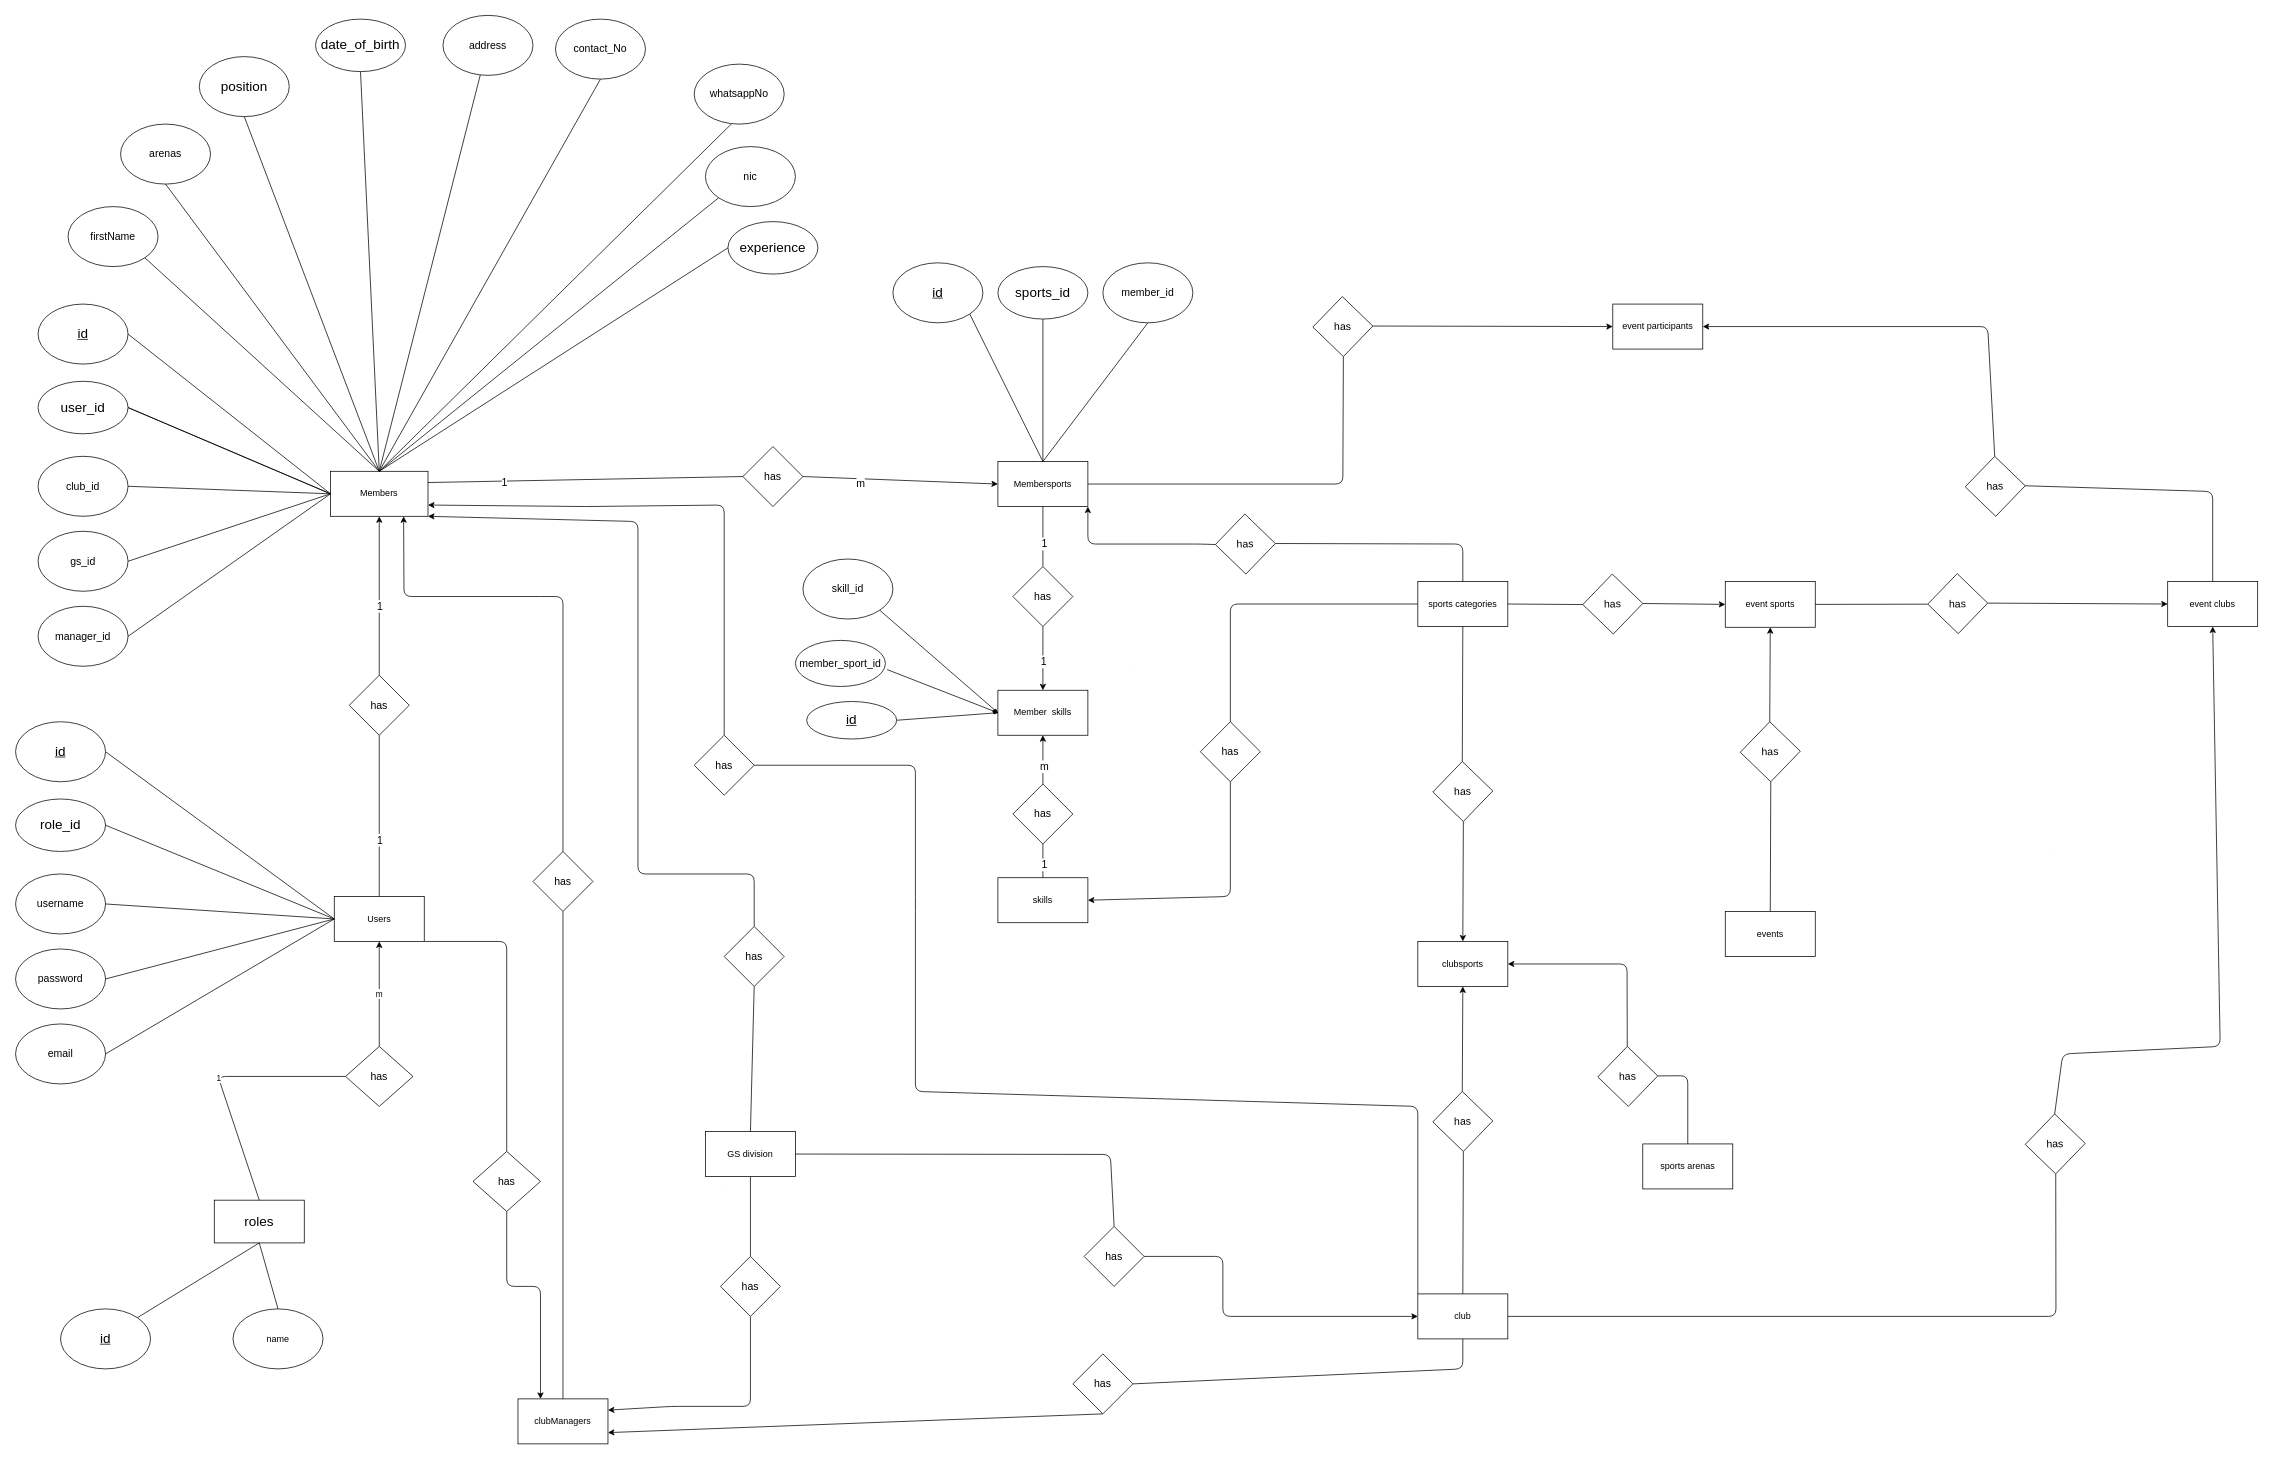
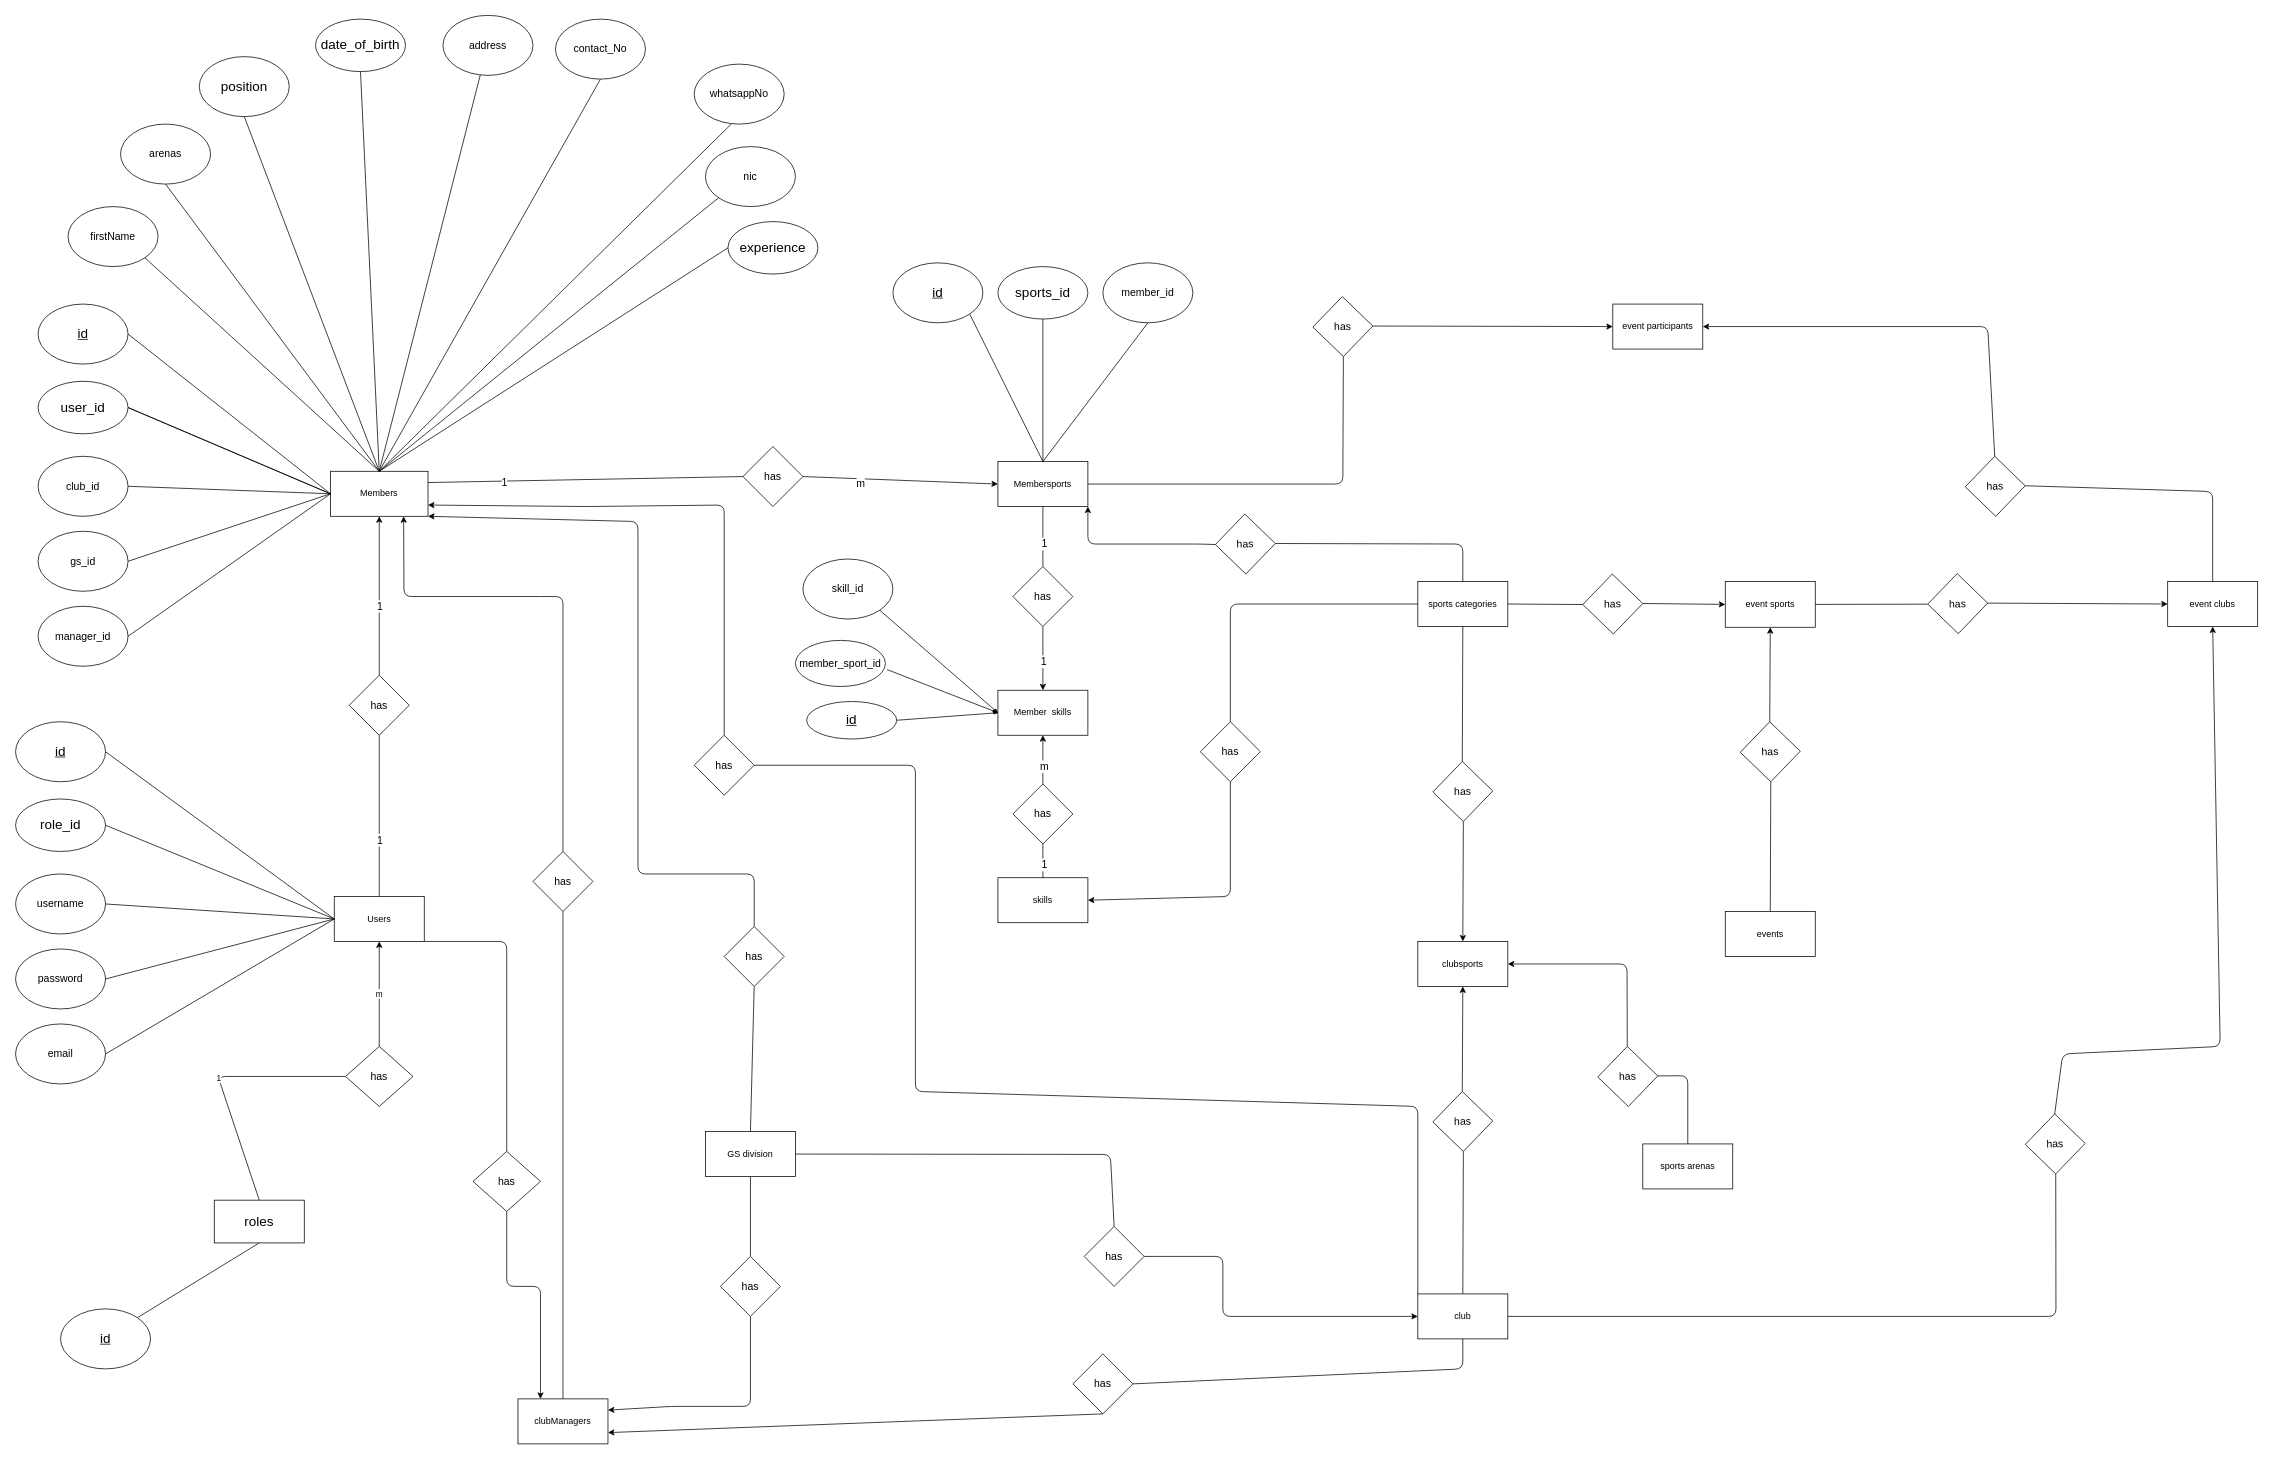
(269, 1277) -> none
(278, 1339) -> none
